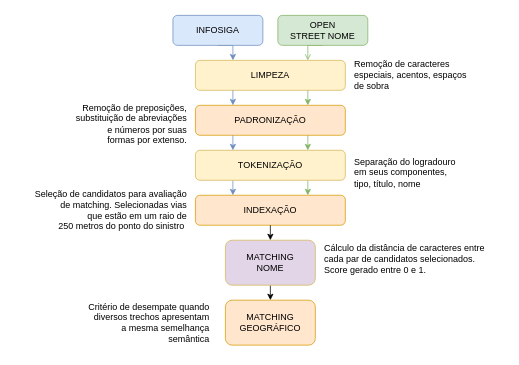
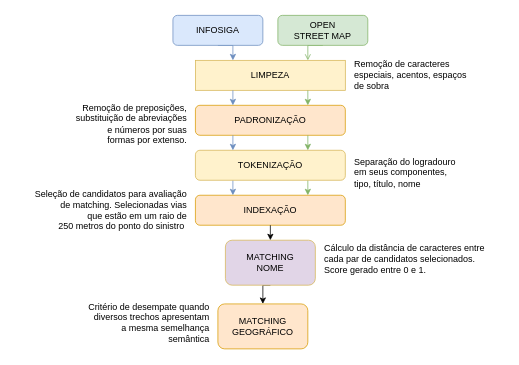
(323, 30) -> (323, 30)
(270, 75) -> (270, 75)
(270, 323) -> (263, 327)
